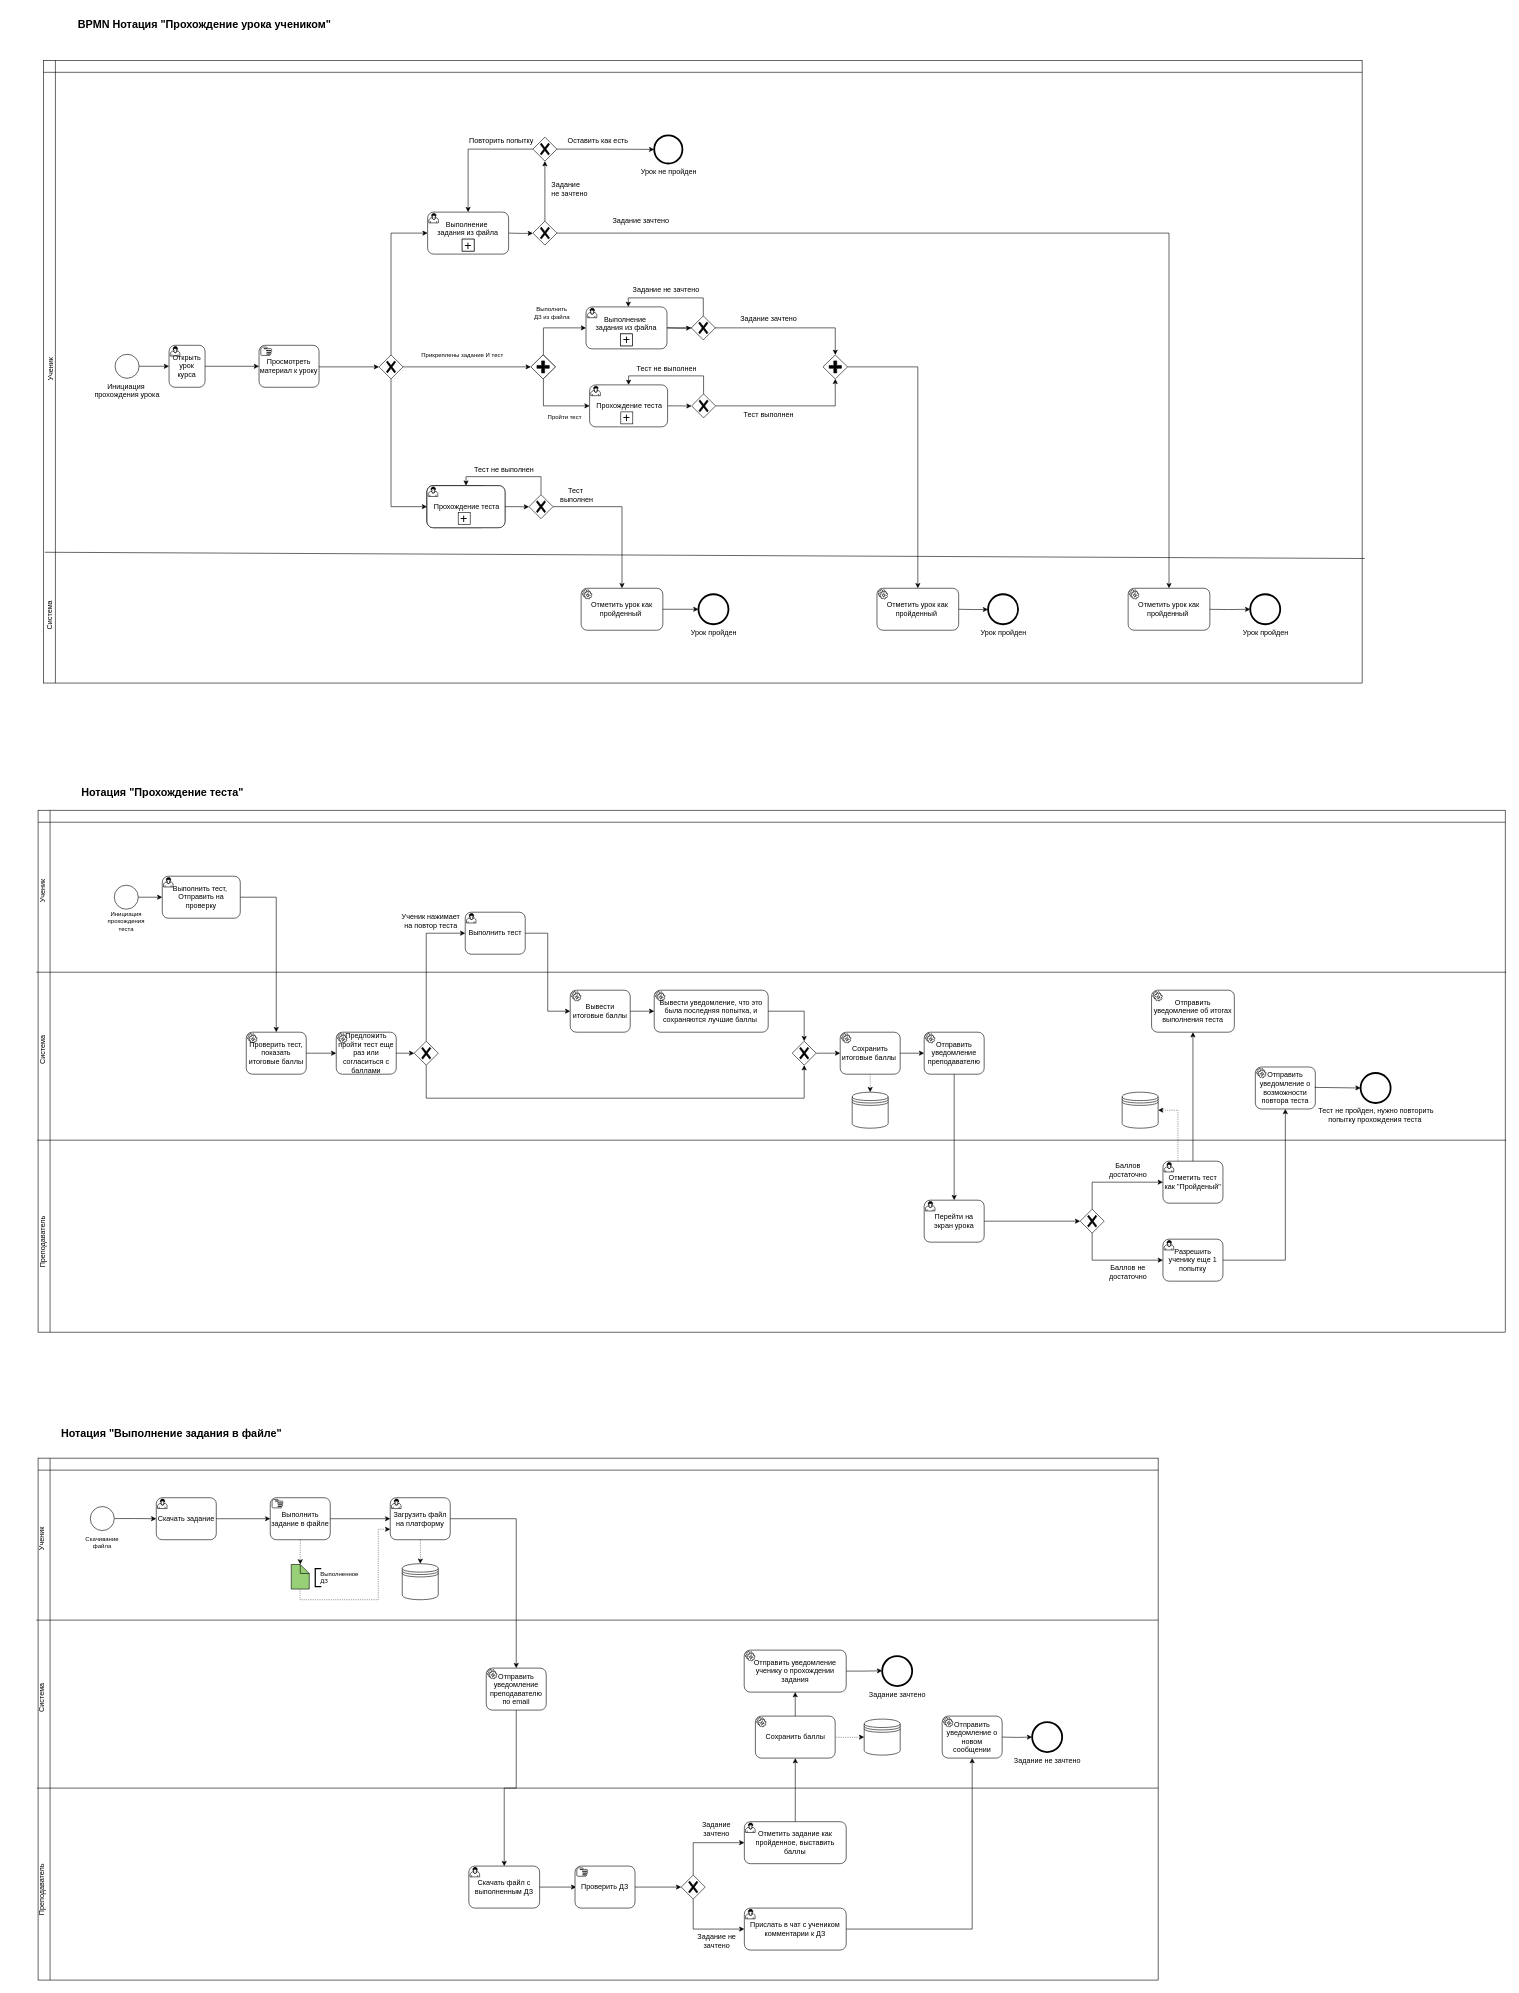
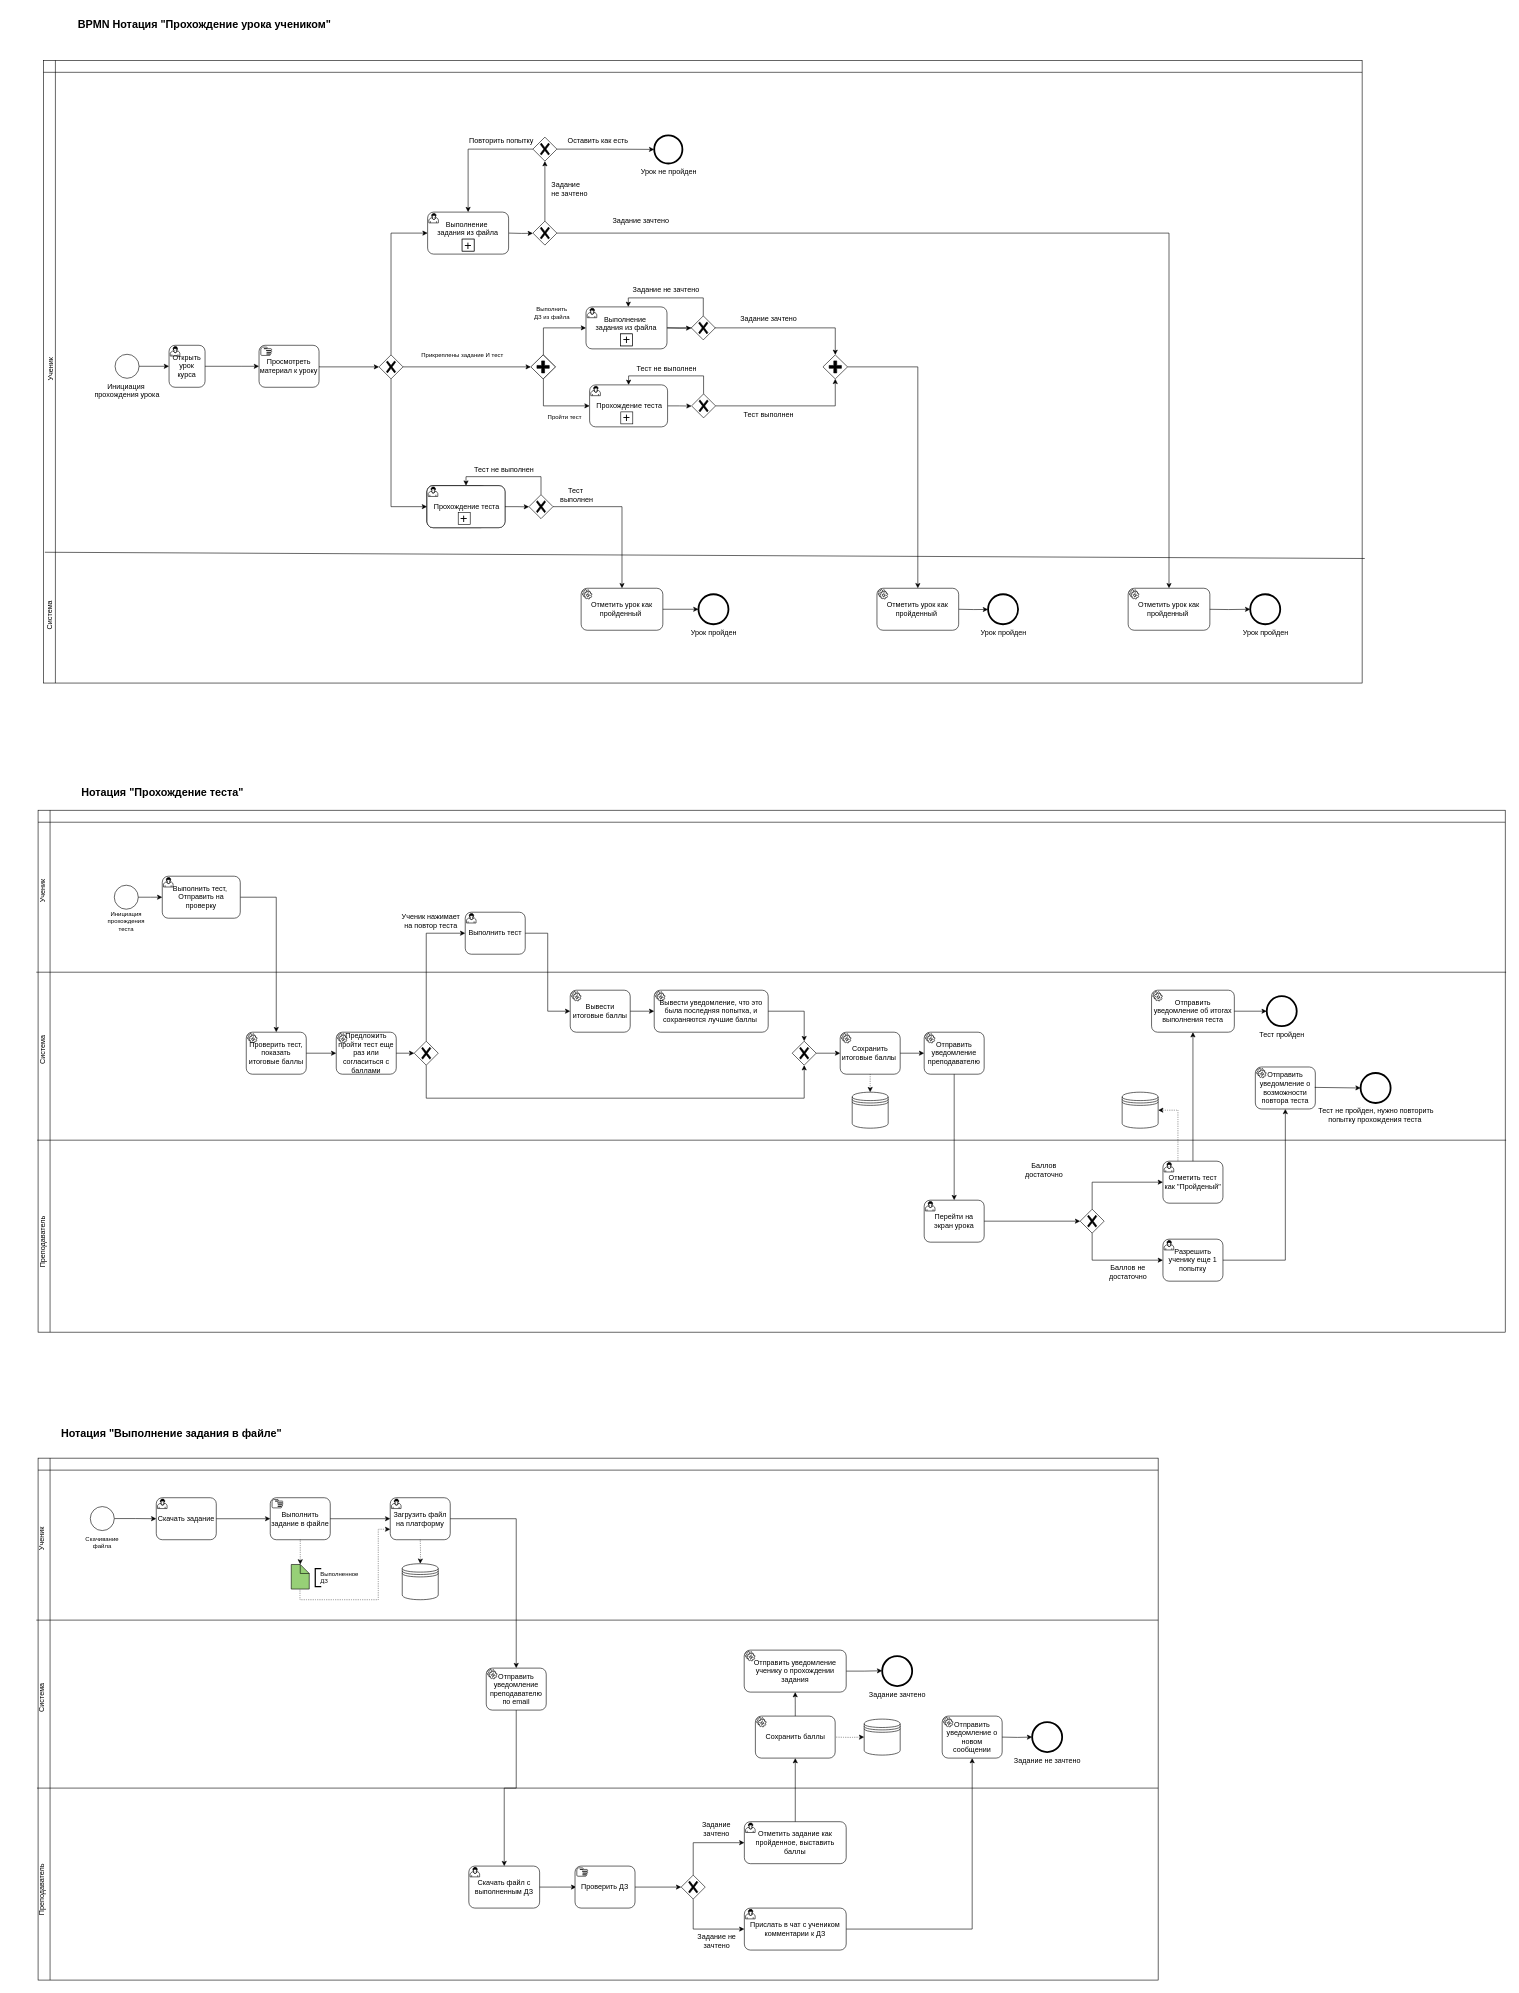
none -> (1261, 1011)
none -> (1282, 1011)
(1128, 1170) -> (1044, 1170)
